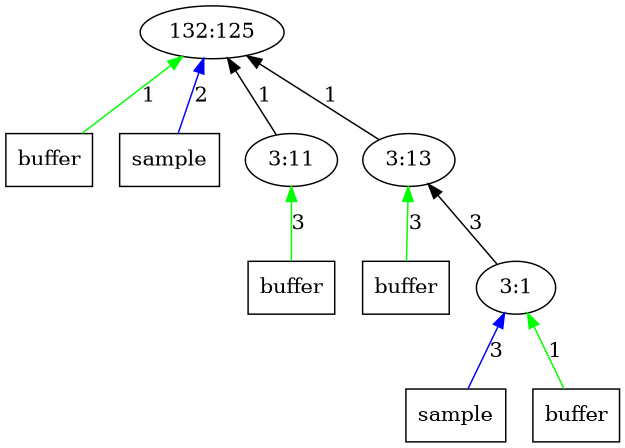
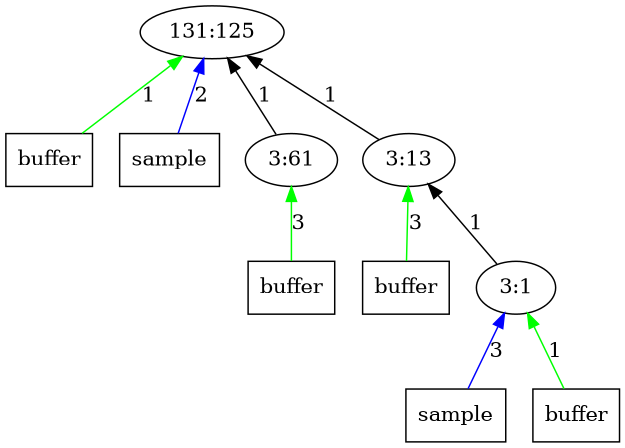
(212, 32) -> (212, 32)
(291, 160) -> (291, 160)
(476, 224) -> (476, 224)
